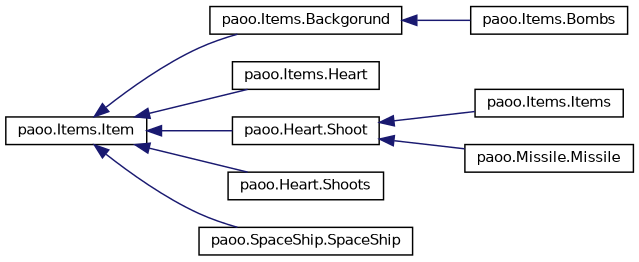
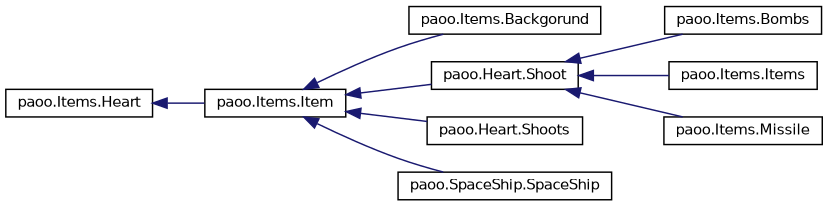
(444, 20) -> (631, 46)
(198, 101) -> (186, 103)
(549, 158) -> (743, 131)
